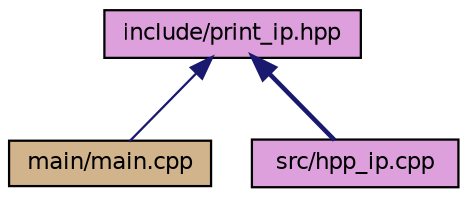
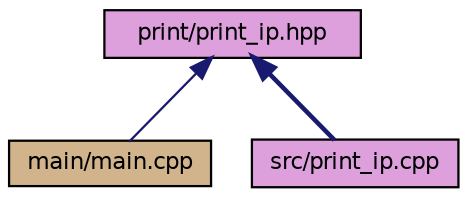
(233, 34) -> (233, 34)
(355, 163) -> (355, 163)
